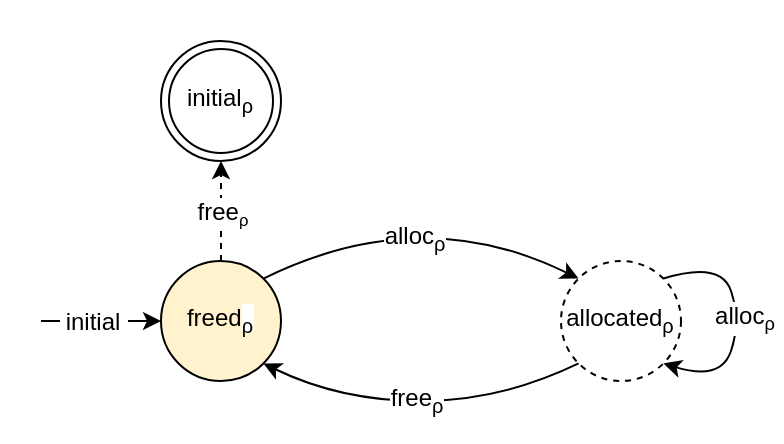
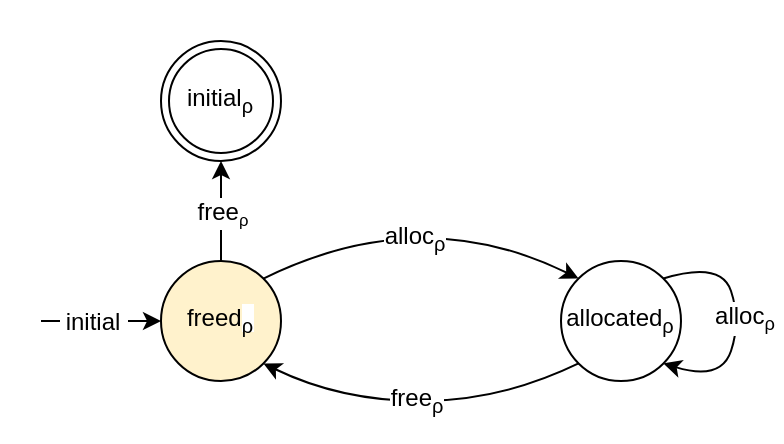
(221, 242) -> (221, 242)
(621, 321) -> (621, 321)
